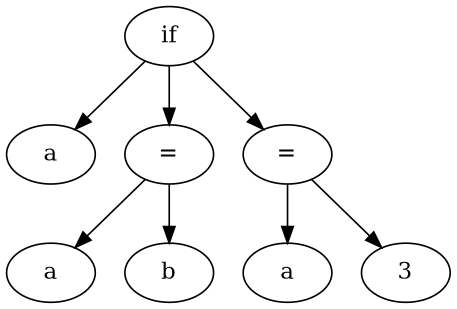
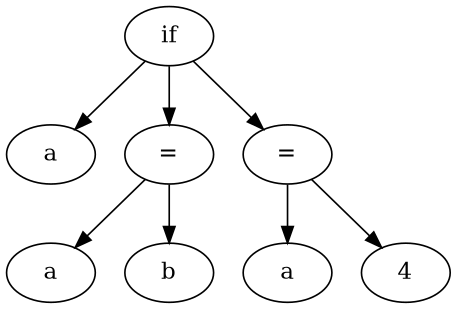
(406, 273) -> (406, 273)
